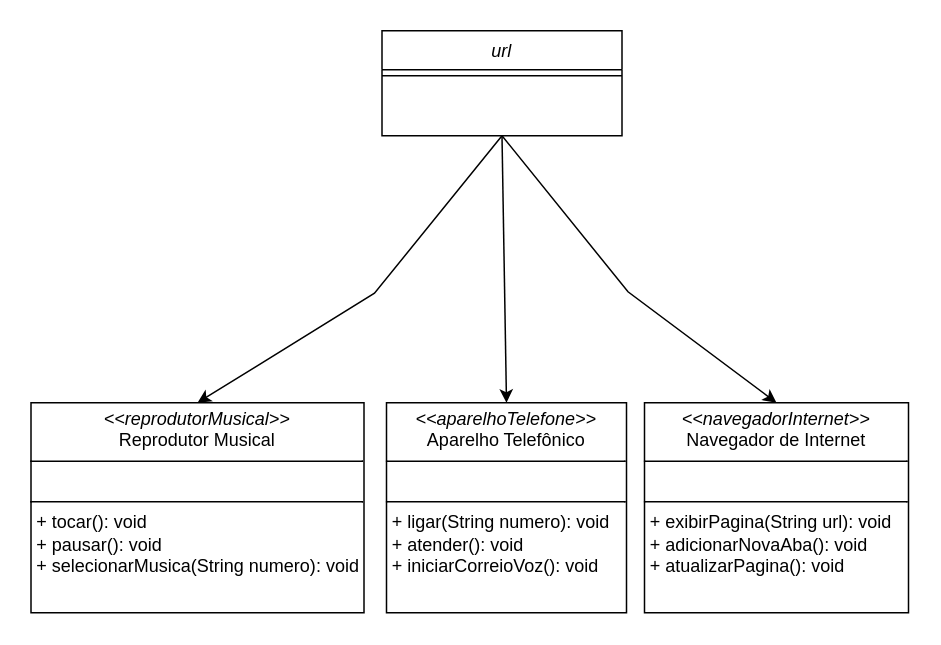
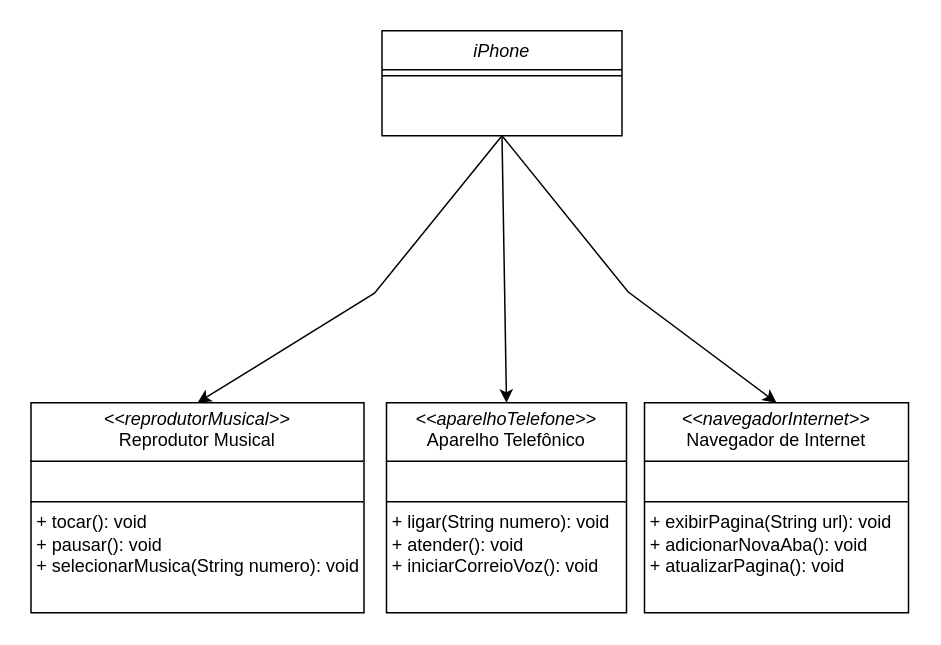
(501, 51) -> (501, 51)
